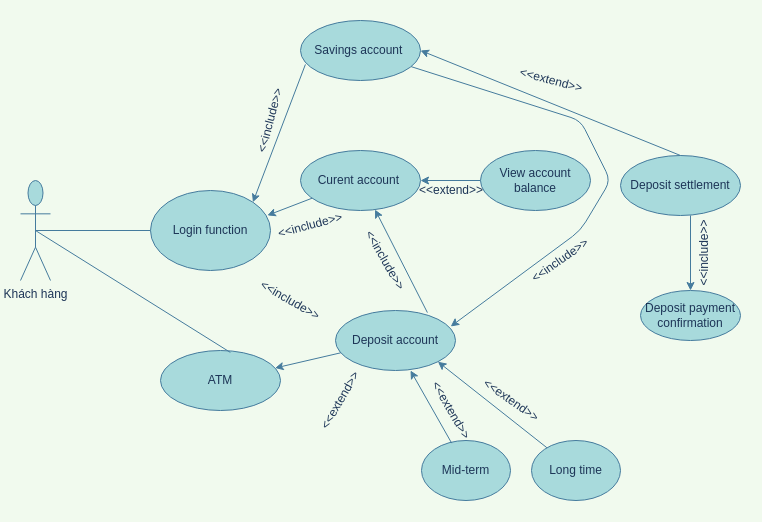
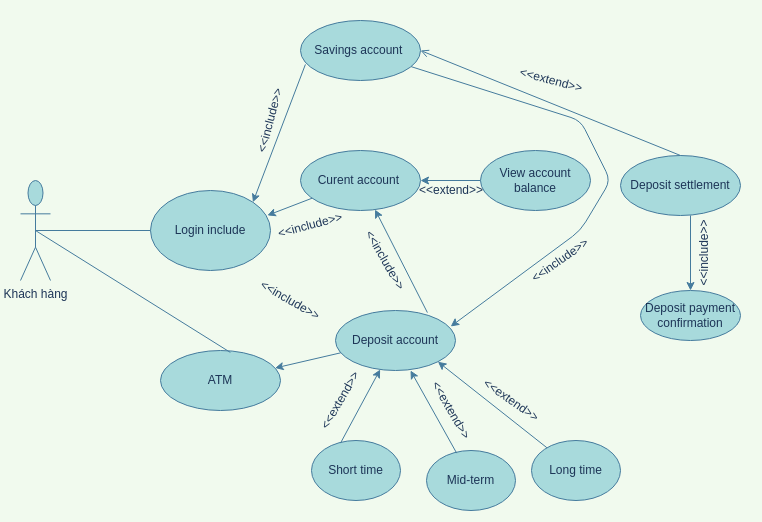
(427, 53) -> (425, 52)
(211, 231) -> (211, 231)
none -> (359, 410)
none -> (356, 471)
(466, 471) -> (471, 481)
